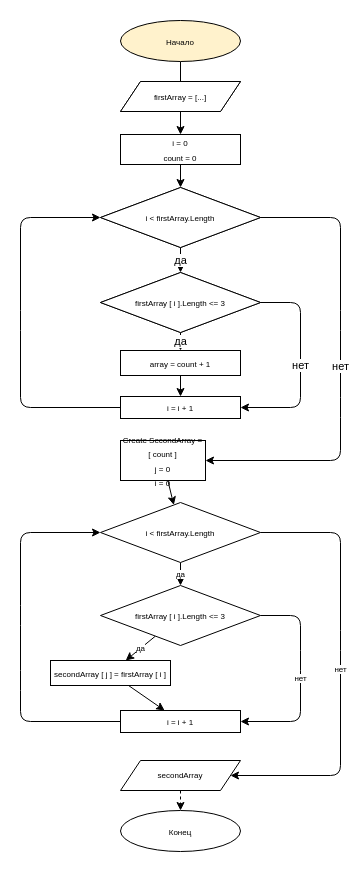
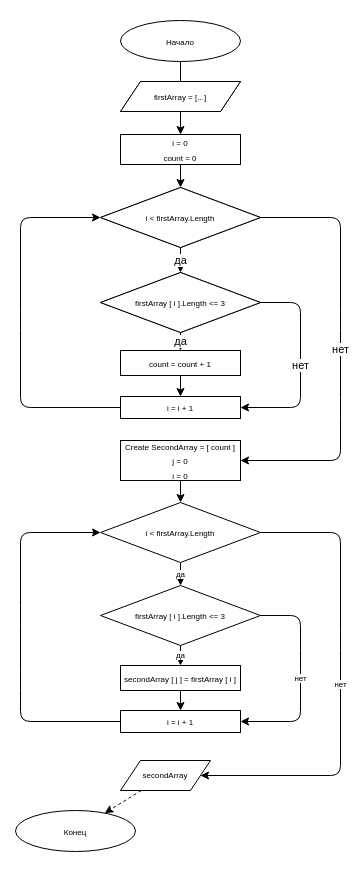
(181, 41) -> (181, 41)
(181, 364) -> (181, 364)
(163, 461) -> (181, 461)
(111, 673) -> (181, 678)
(181, 776) -> (166, 776)
(181, 831) -> (76, 831)
